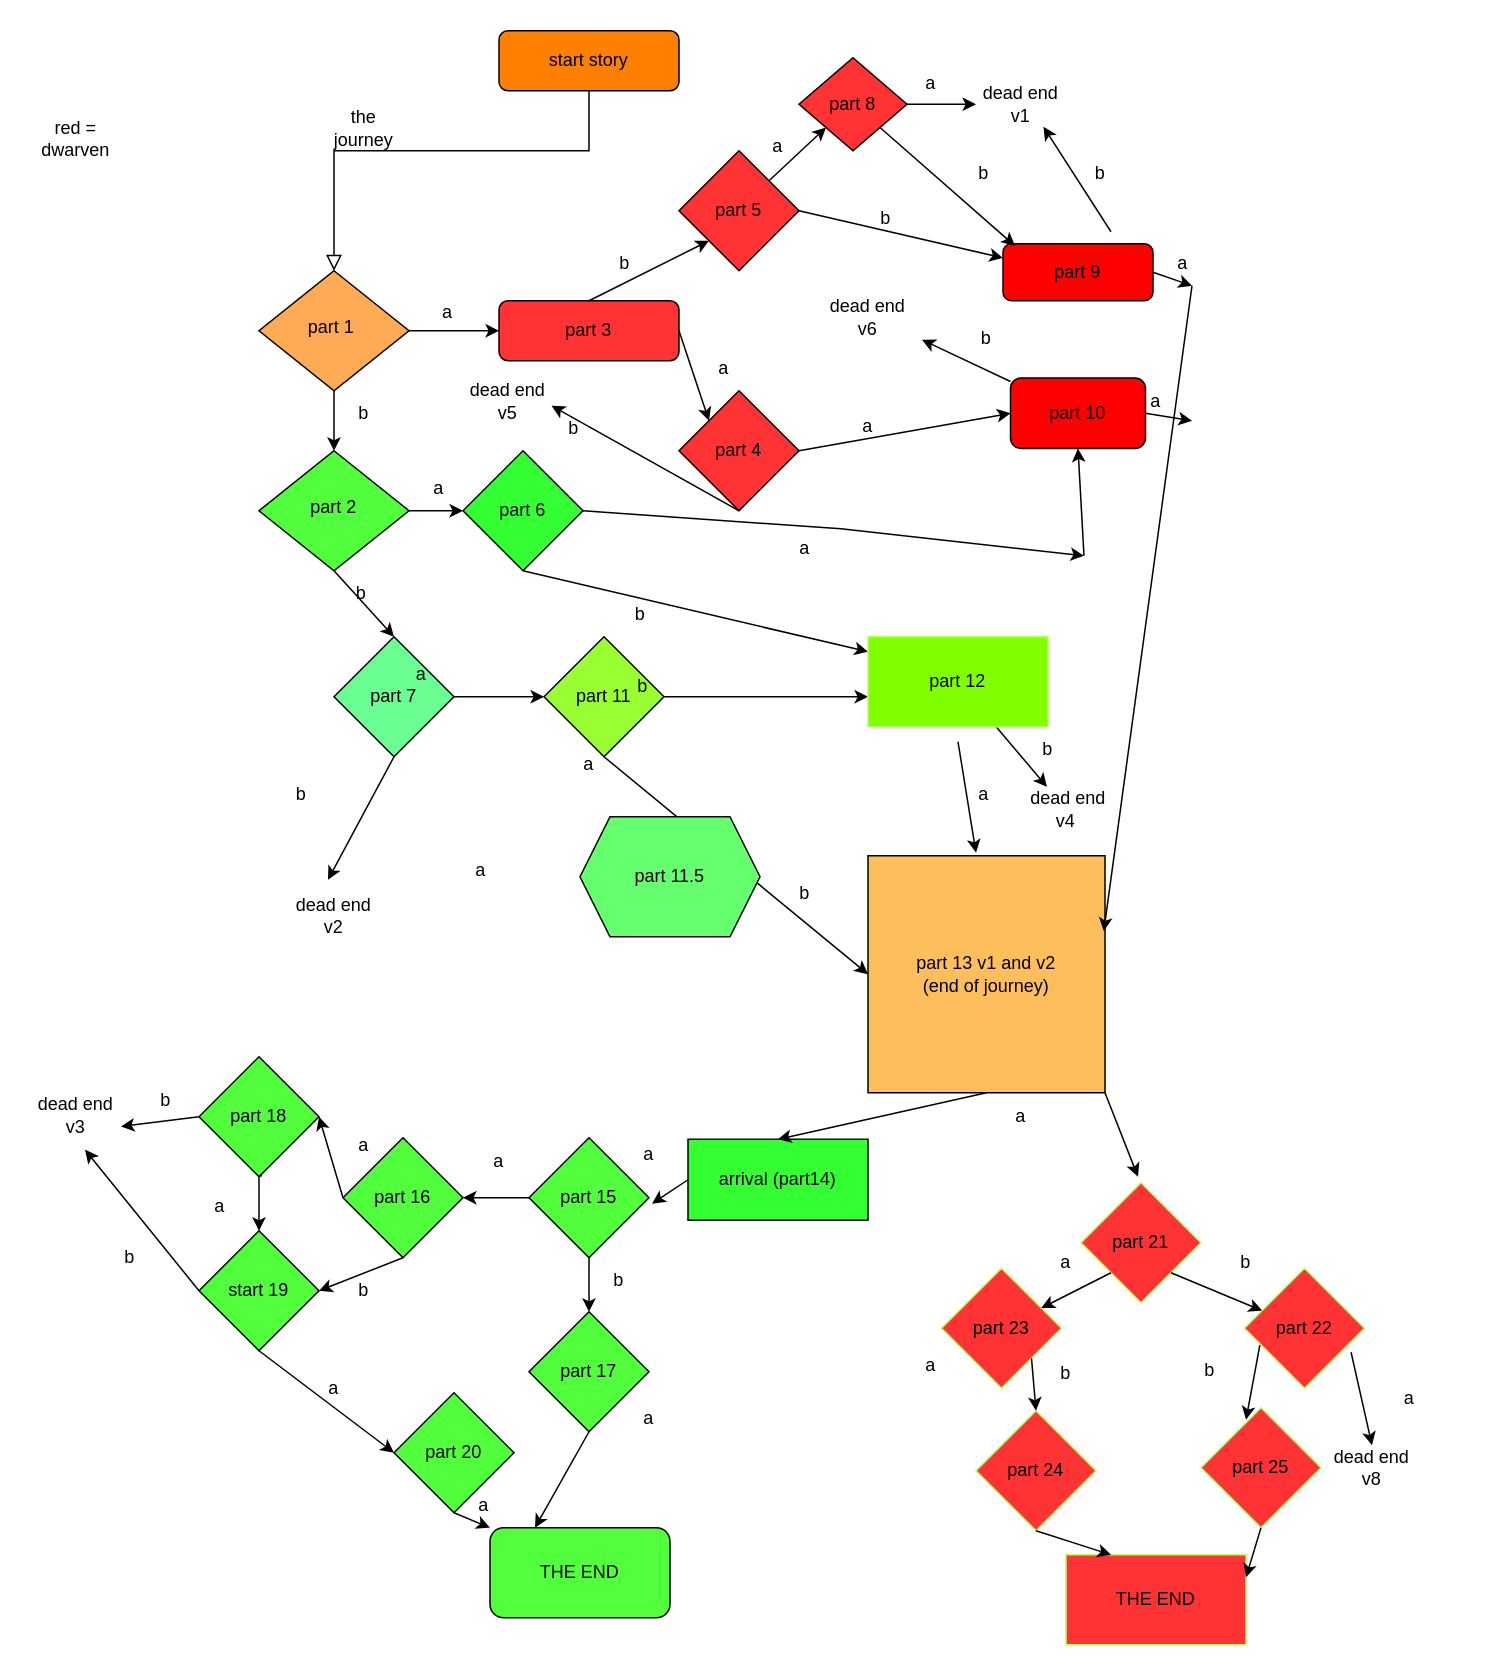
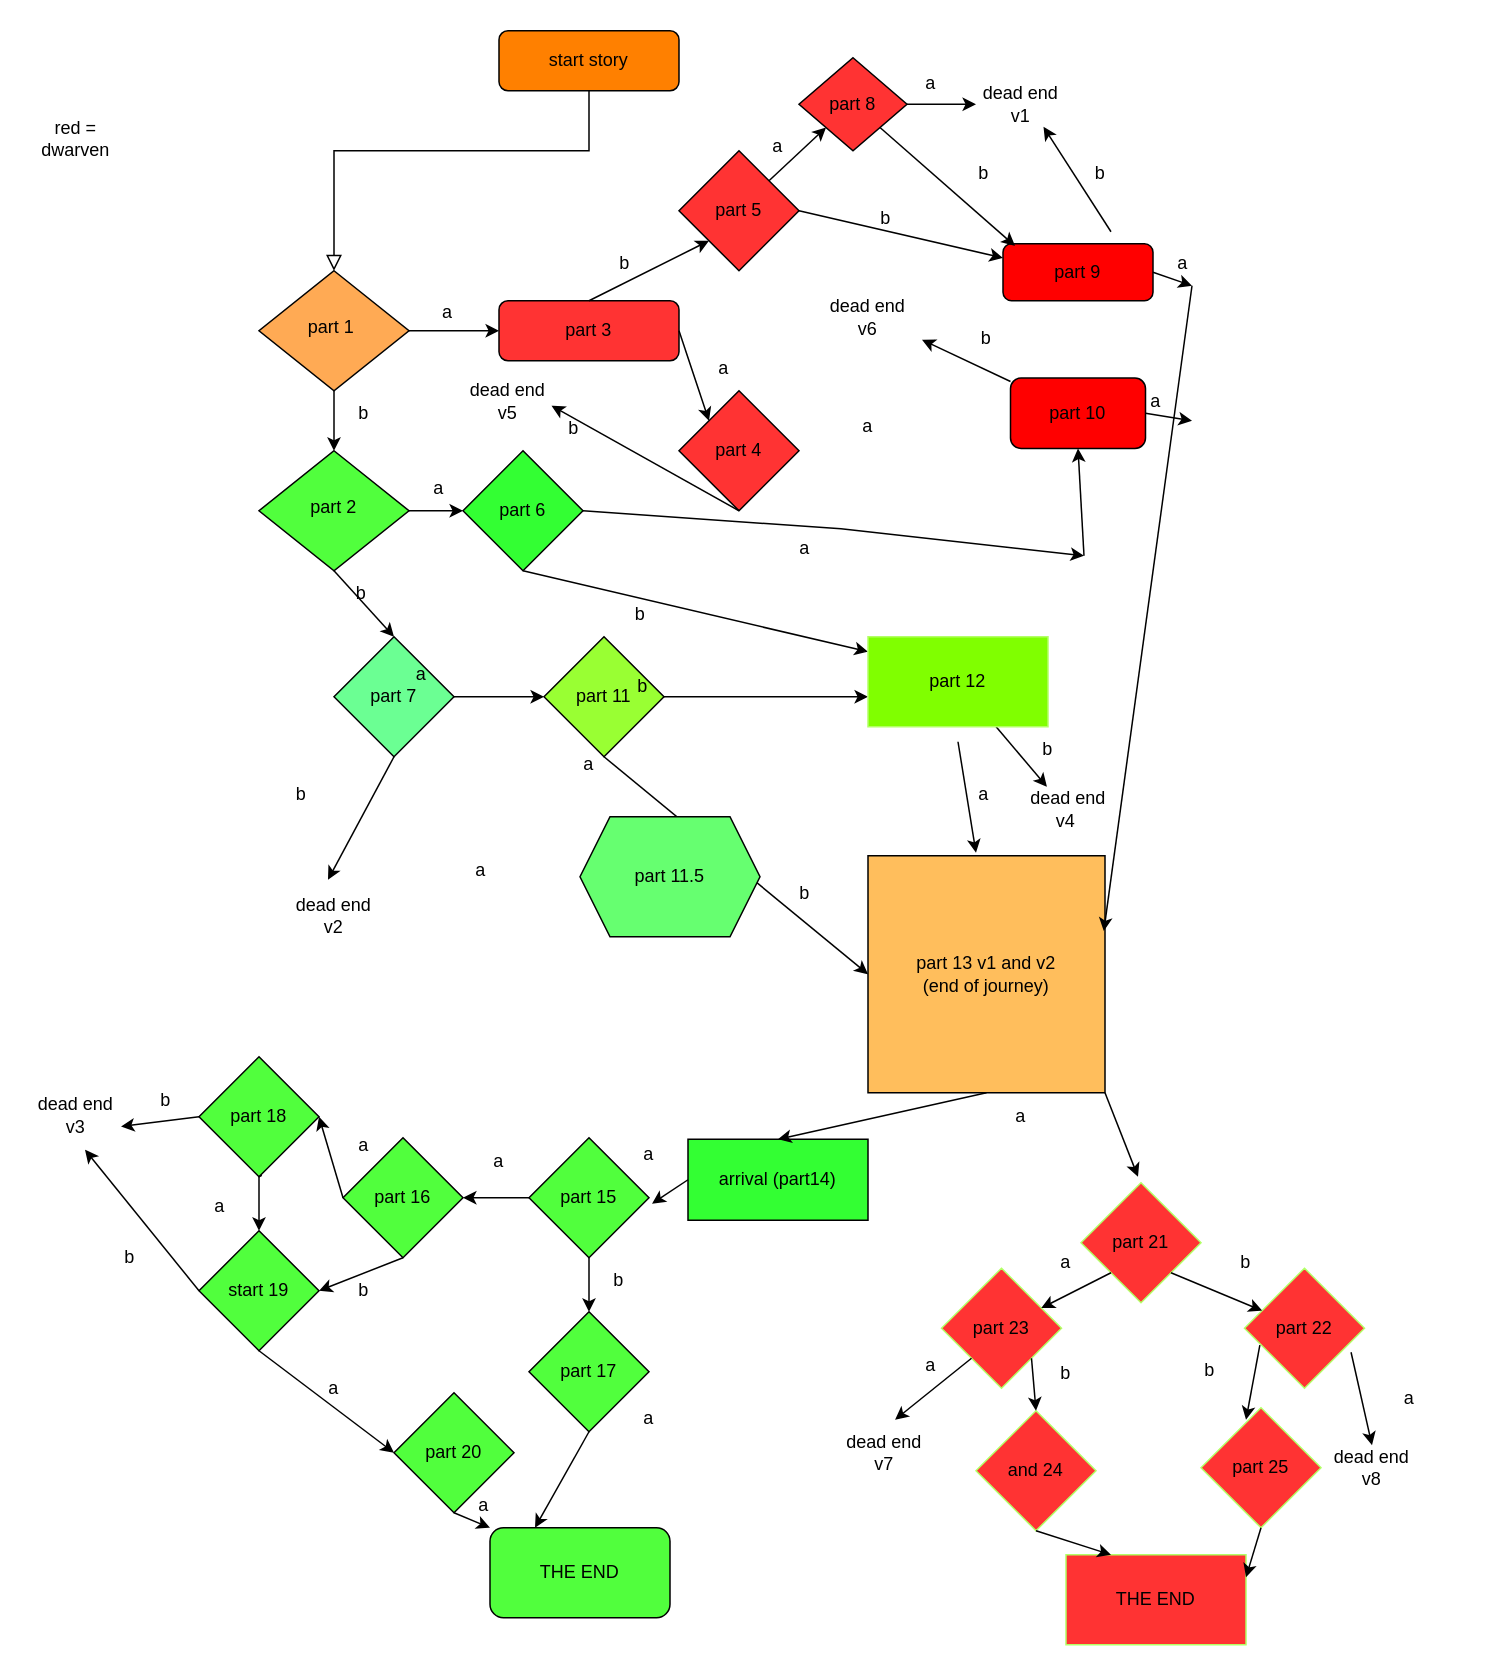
(364, 128) -> none
(899, 433) -> none
none -> (937, 1386)
none -> (884, 1452)
(1036, 1471) -> (1036, 1471)
